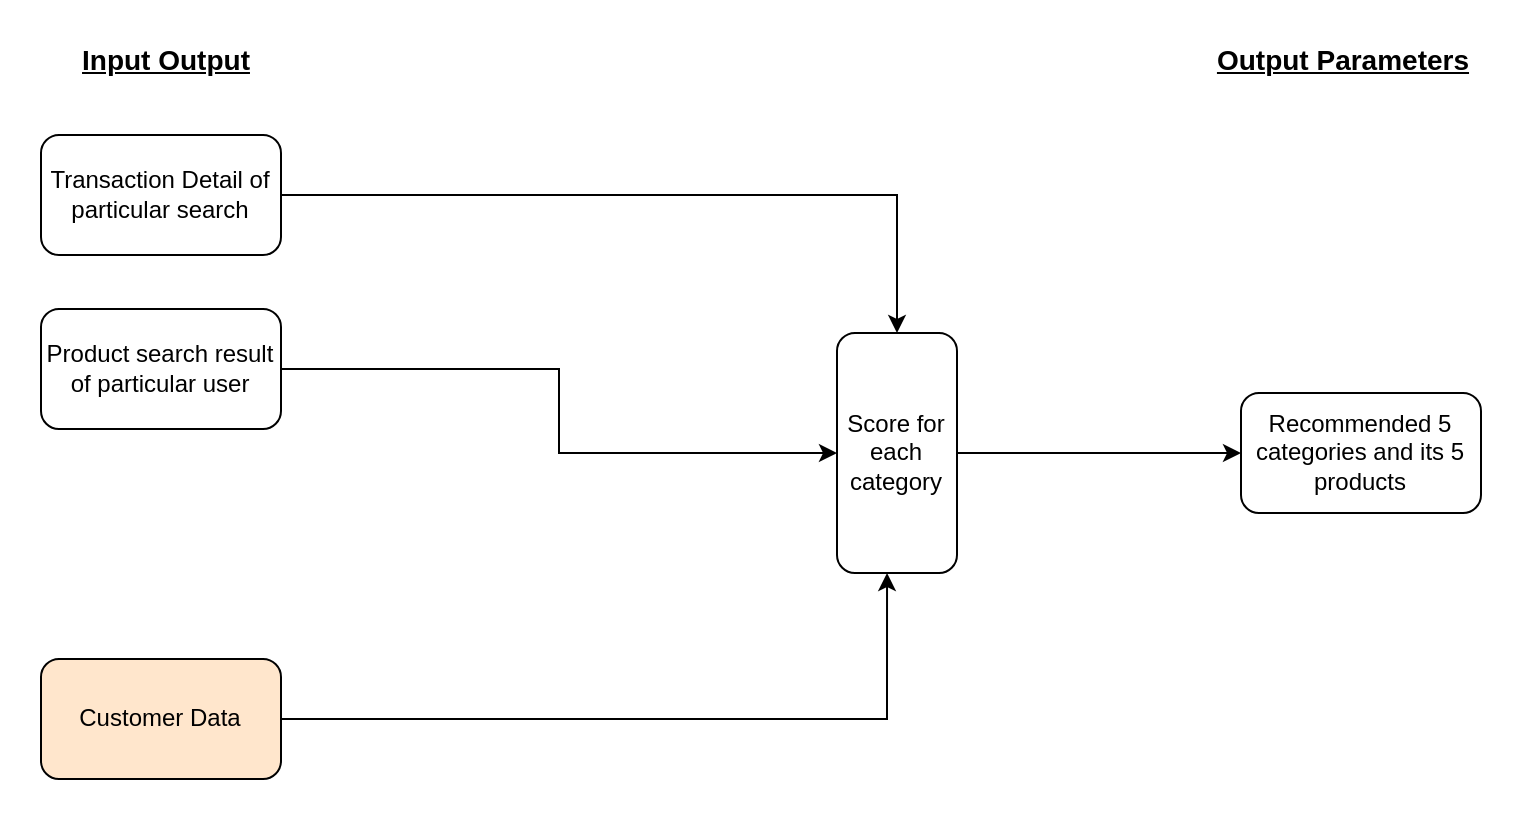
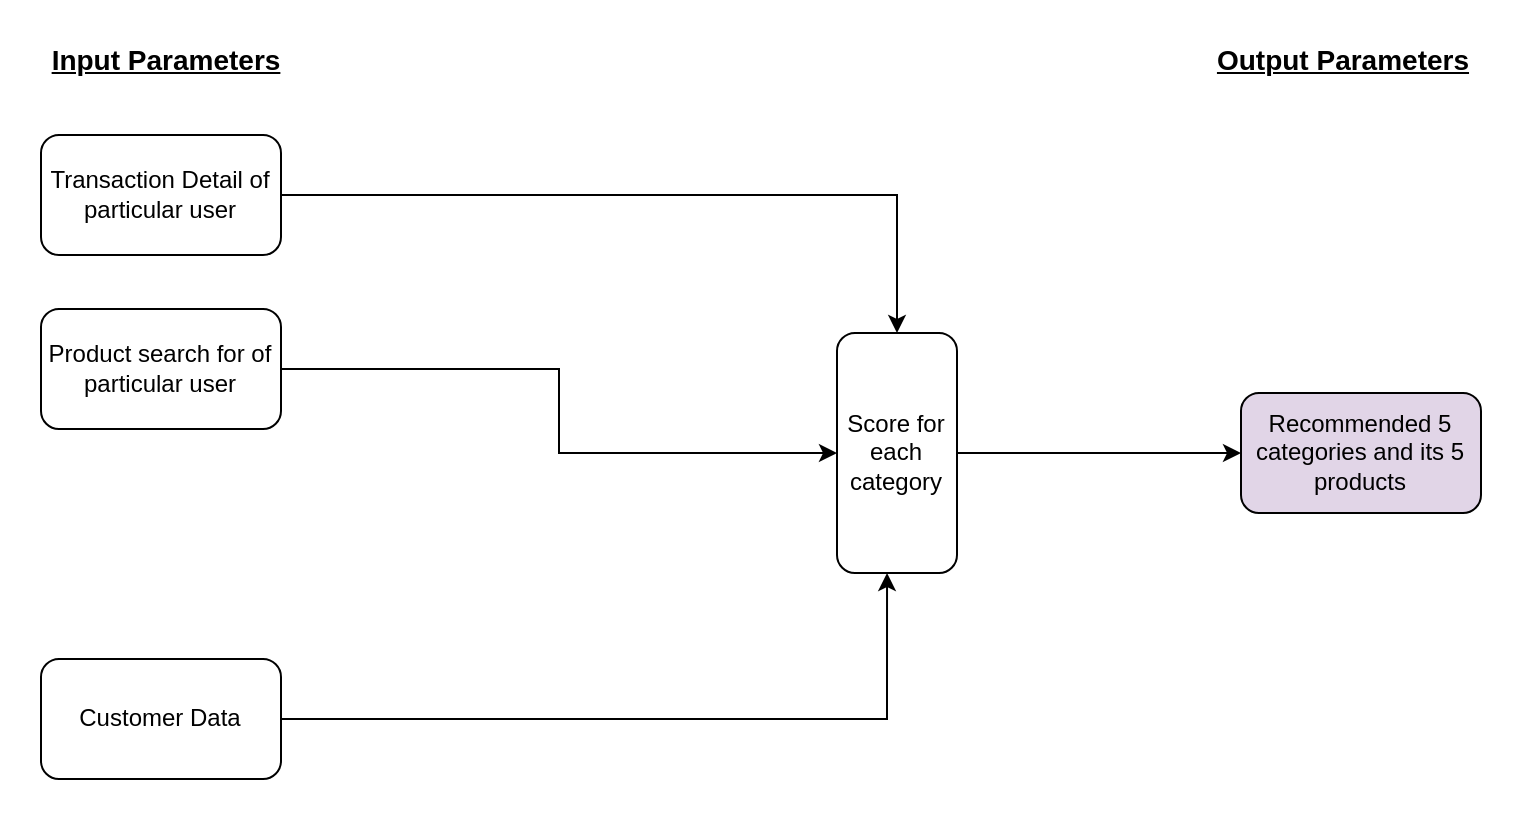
(167, 61) -> (167, 61)
(161, 195) -> (161, 195)
(161, 369) -> (161, 369)
(1361, 453) -> (1361, 453)
(161, 719) -> (161, 719)
